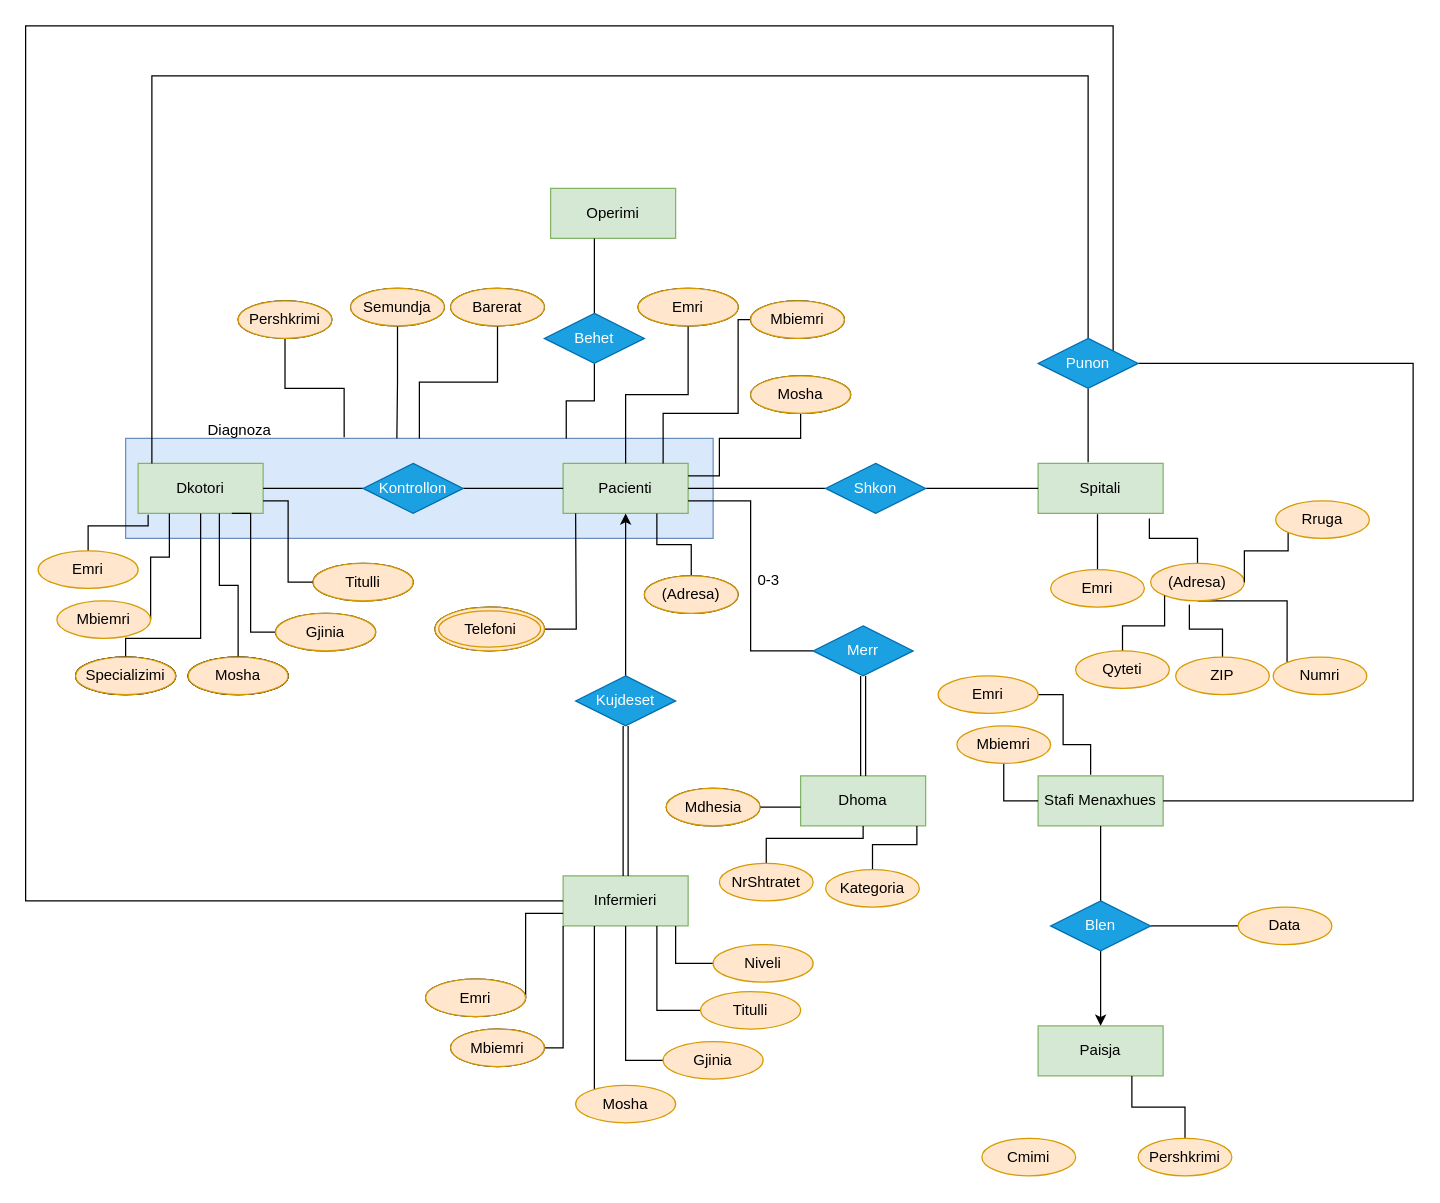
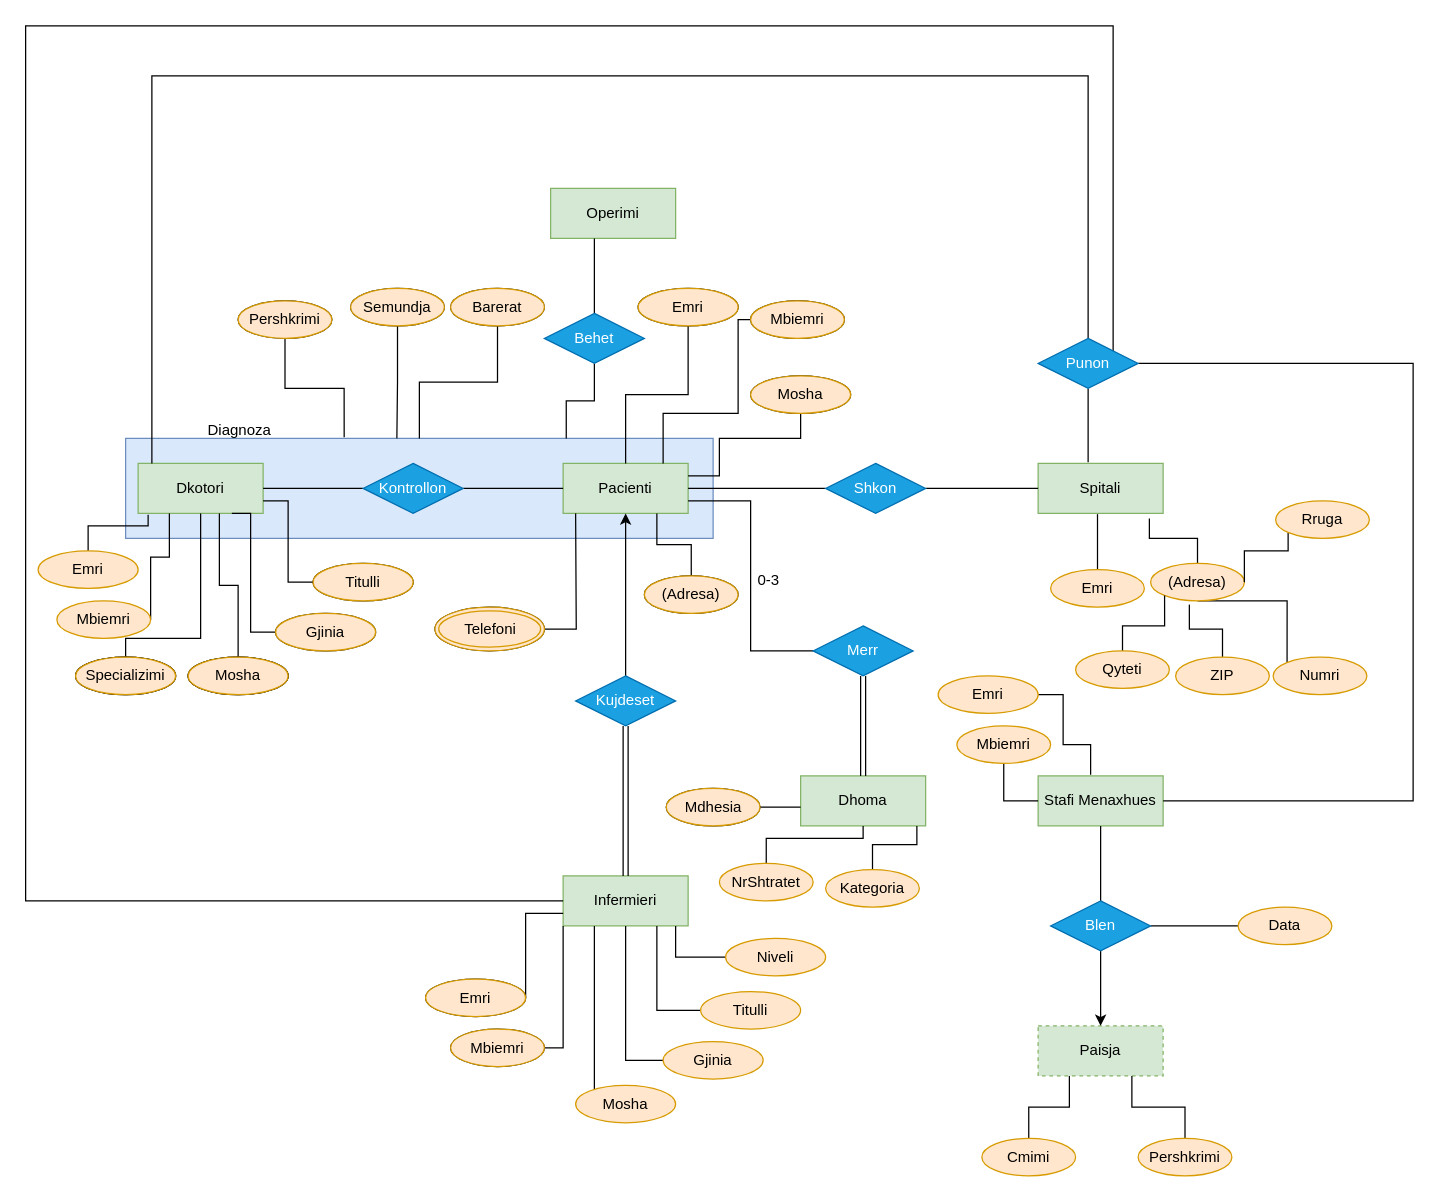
(763, 963) -> (776, 957)
(1101, 1051) -> (1101, 1051)
none -> (1049, 1107)
